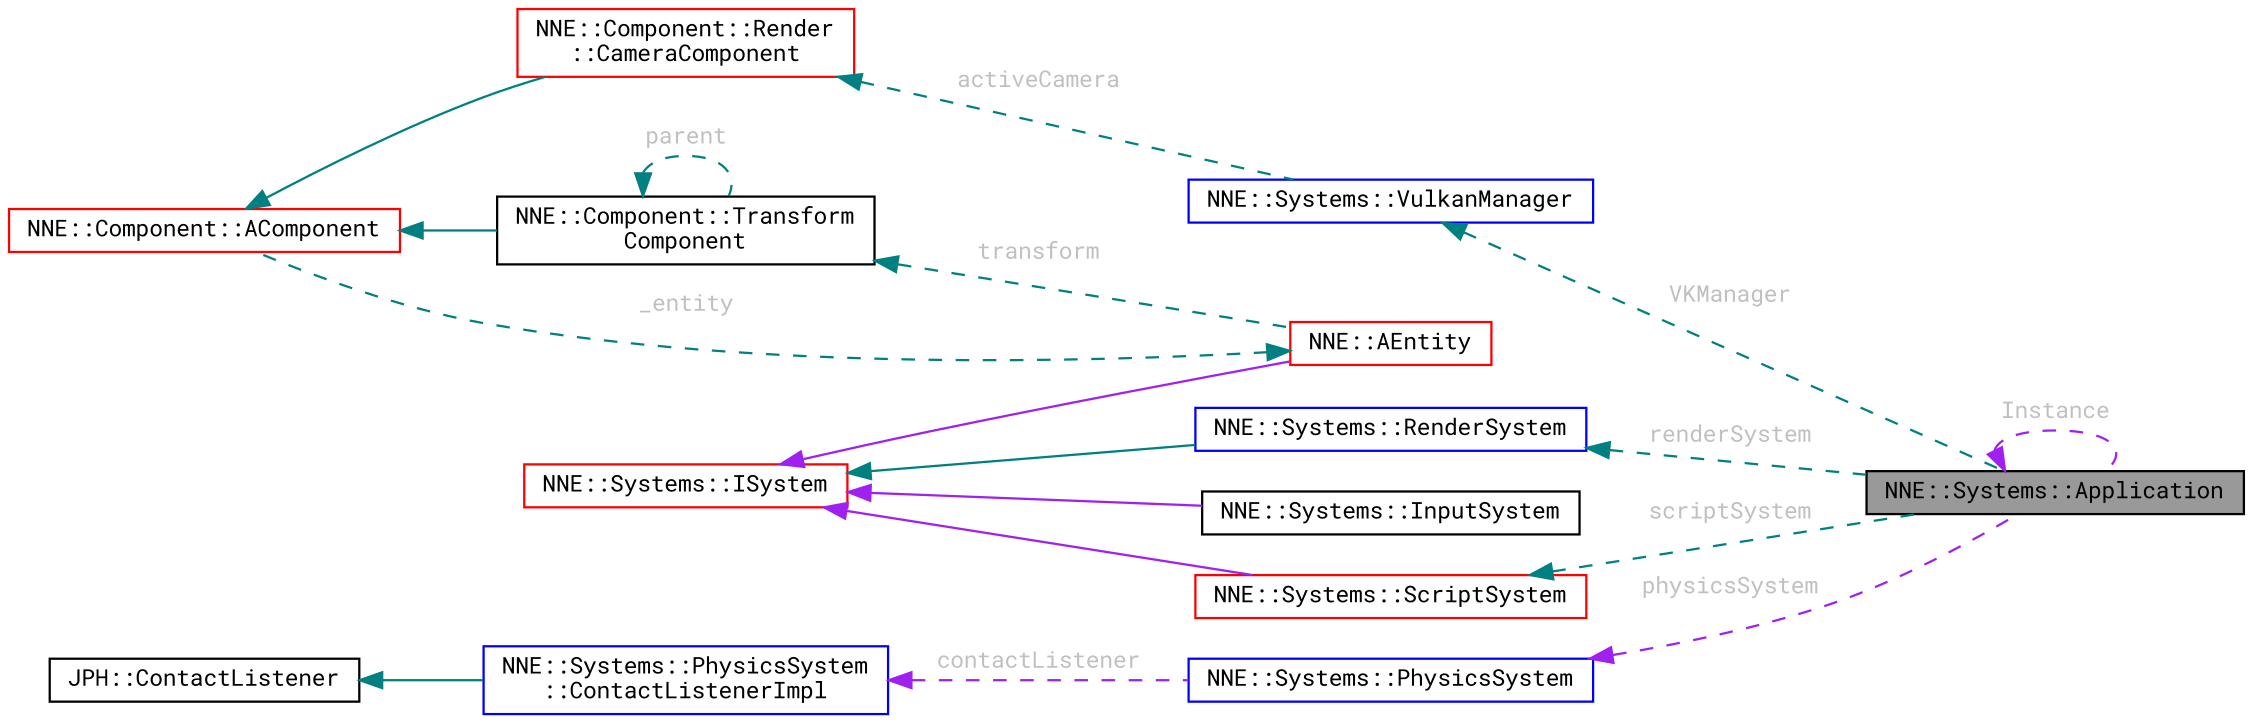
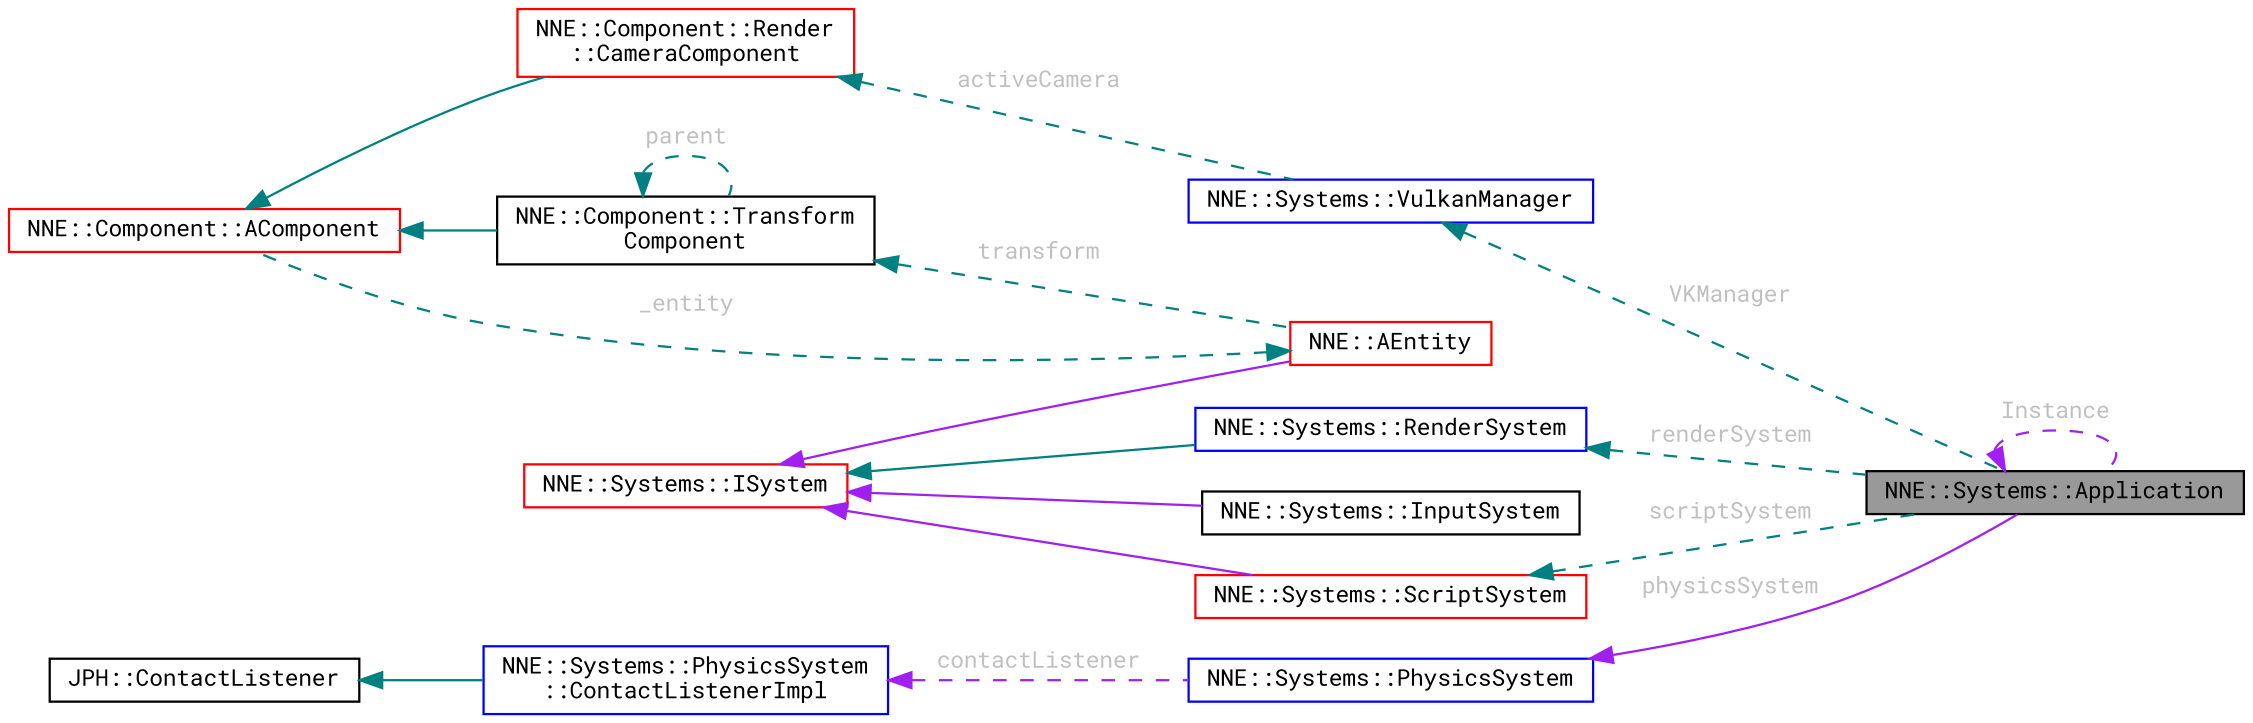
(1823, 607) -> (1823, 607)
